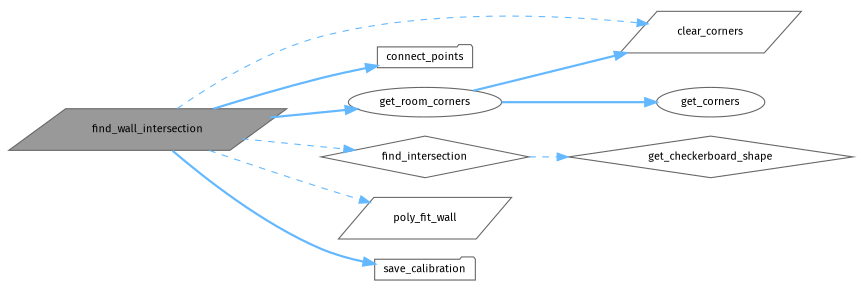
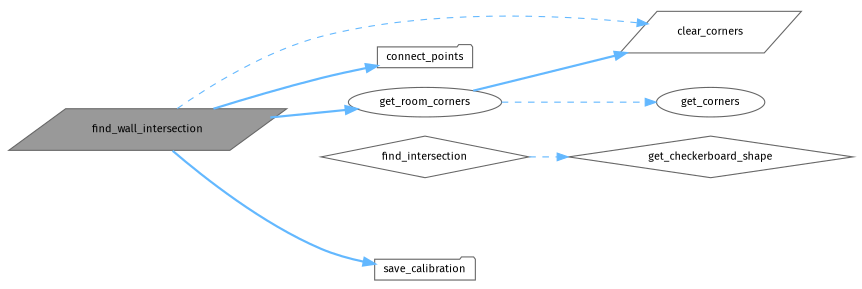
(573, 102) -> (573, 102)
(293, 144) -> none
(425, 218) -> none
